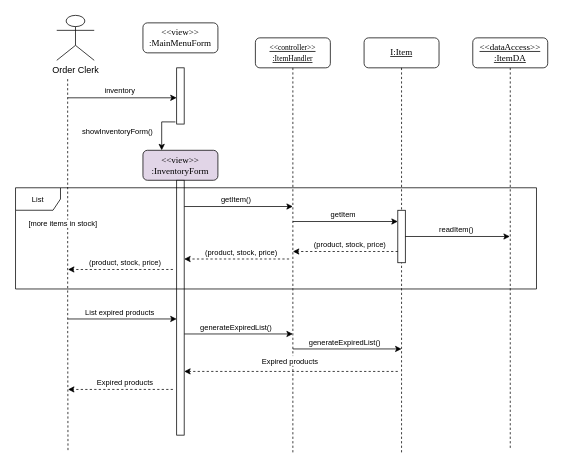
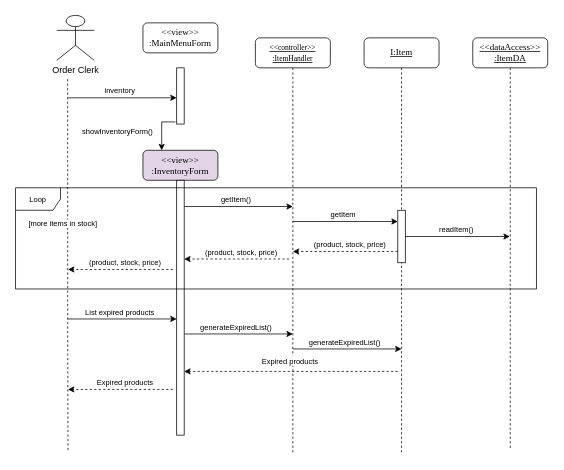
(38, 199) -> (38, 199)
